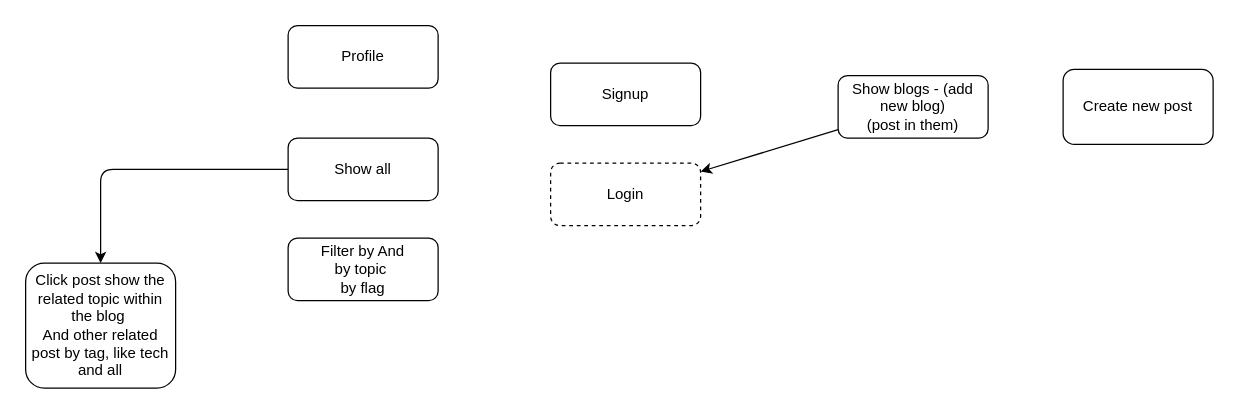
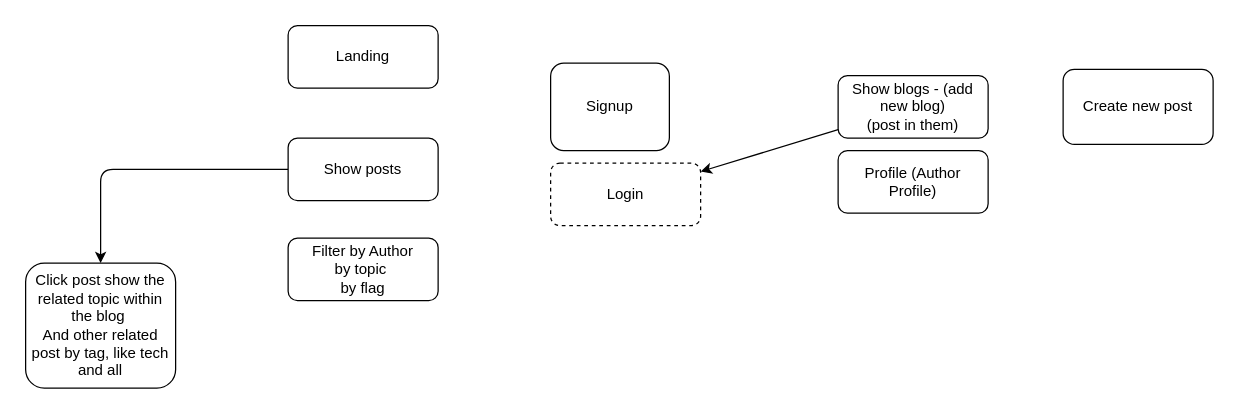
(363, 57) -> (363, 57)
(626, 94) -> (610, 107)
(363, 169) -> (363, 169)
none -> (913, 182)
(363, 269) -> (363, 269)
